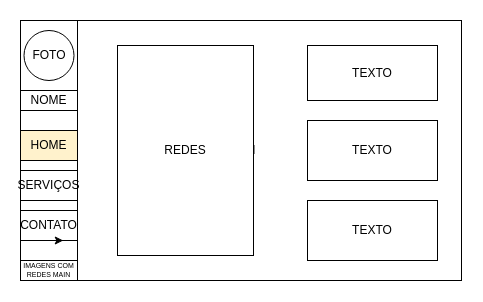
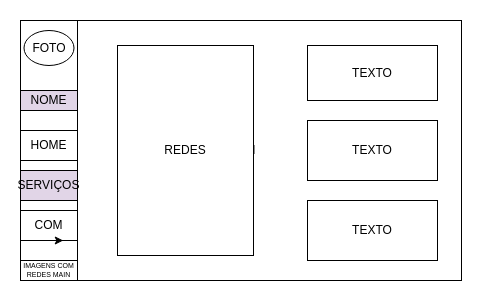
(49, 56) -> (49, 48)
(49, 101) -> (49, 101)
(49, 146) -> (49, 146)
(49, 186) -> (49, 186)
(49, 226) -> (49, 226)
